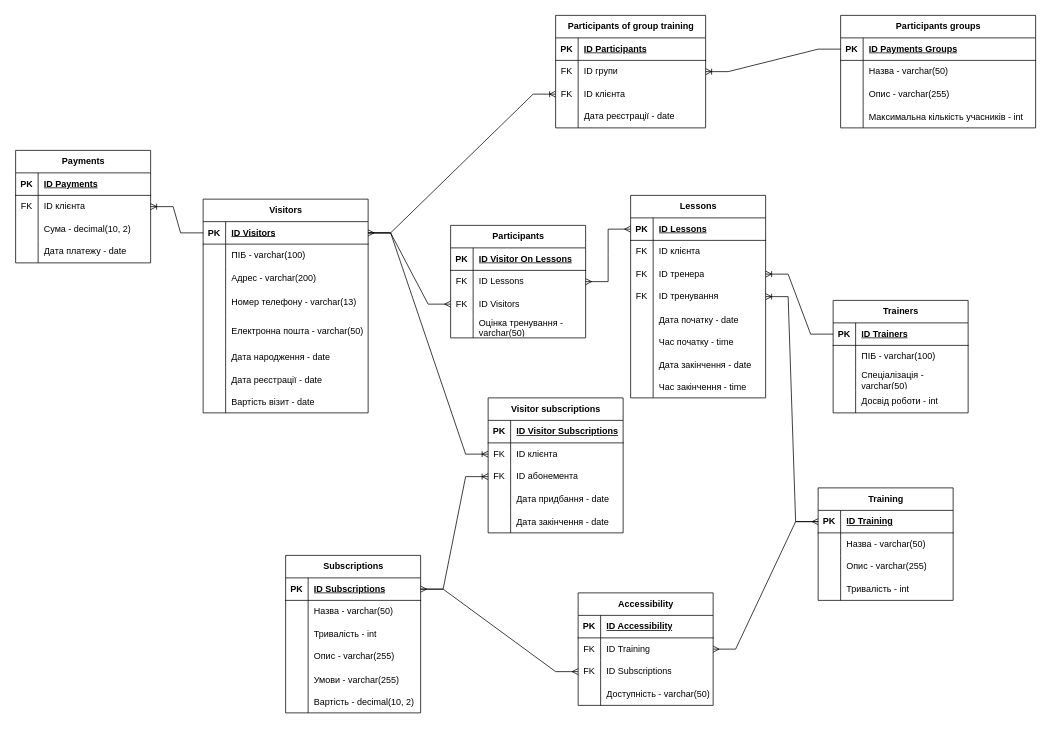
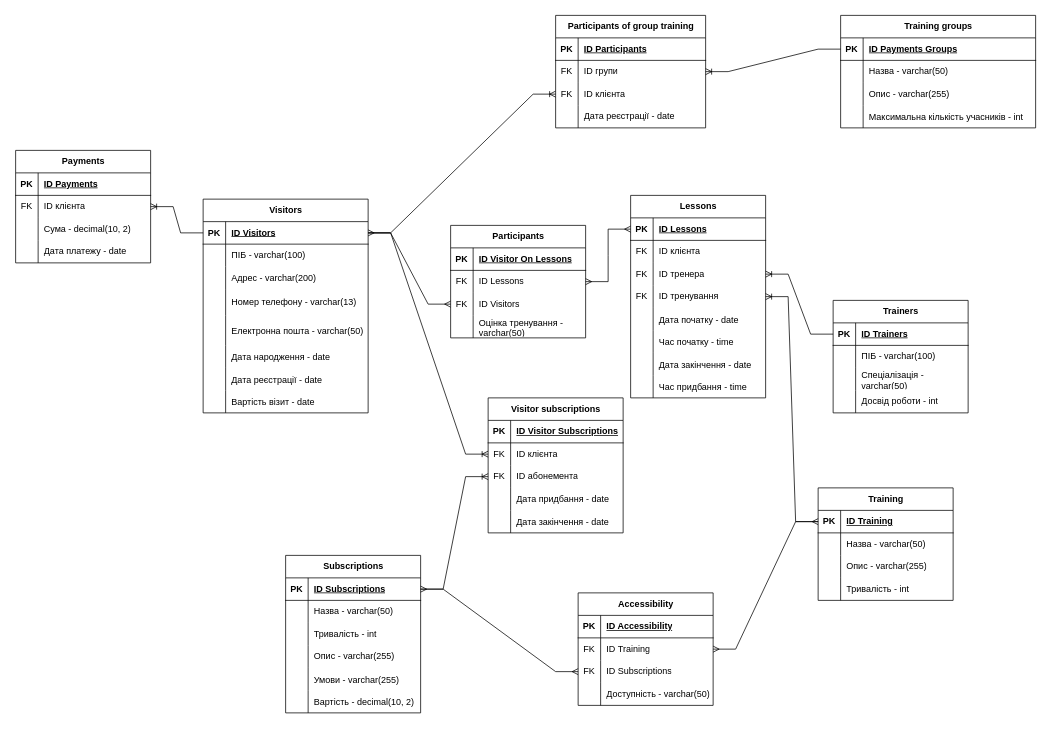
(938, 27) -> (938, 27)
(707, 387) -> (704, 387)
